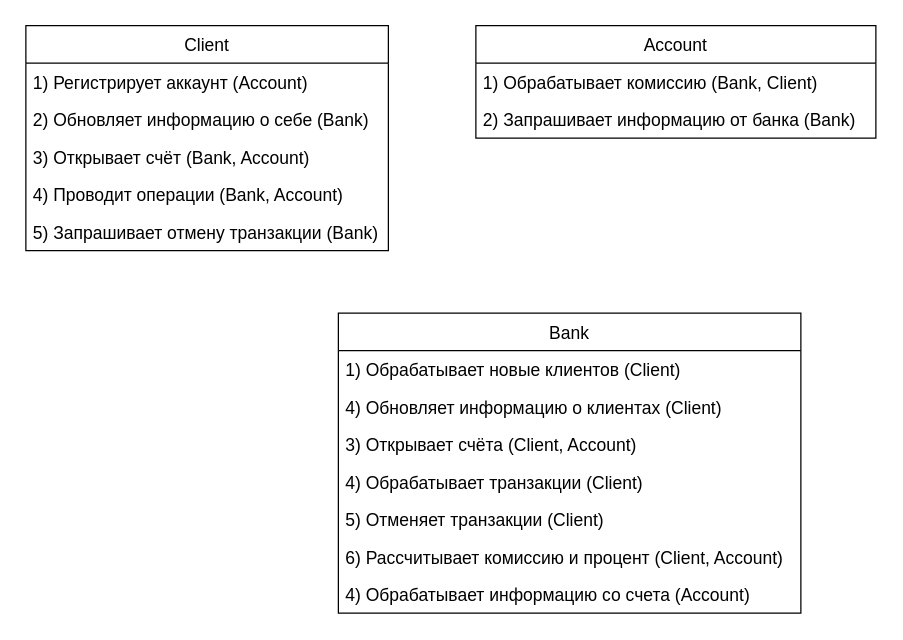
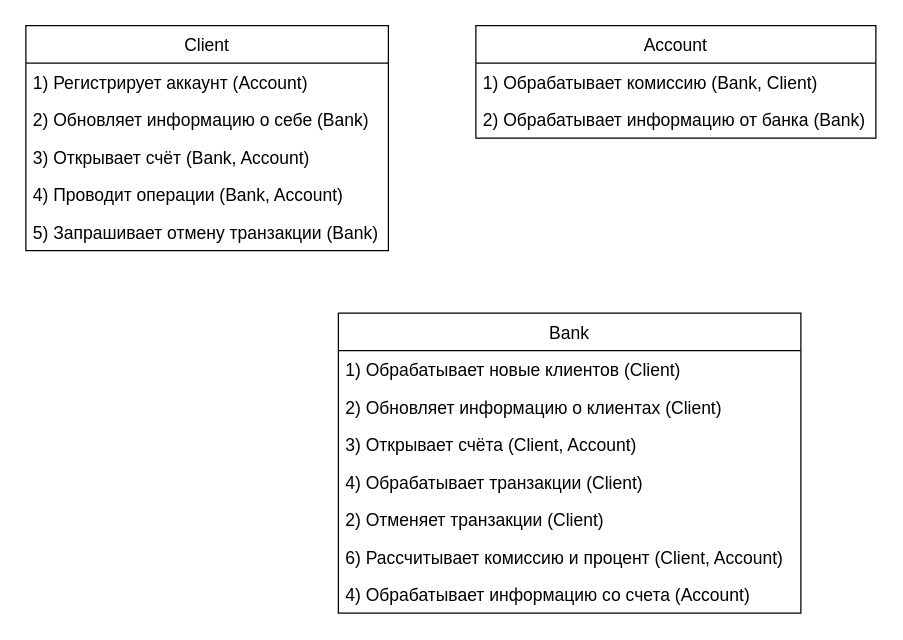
(672, 120) -> (677, 120)
(540, 408) -> (540, 408)
(486, 520) -> (486, 520)
